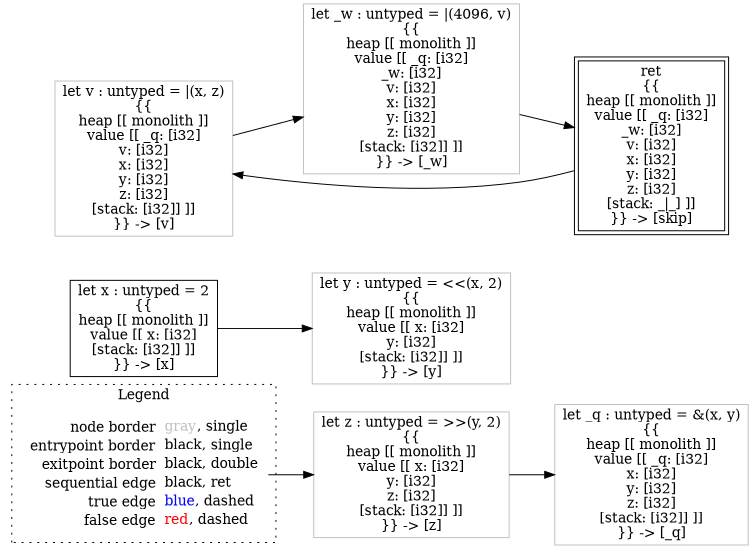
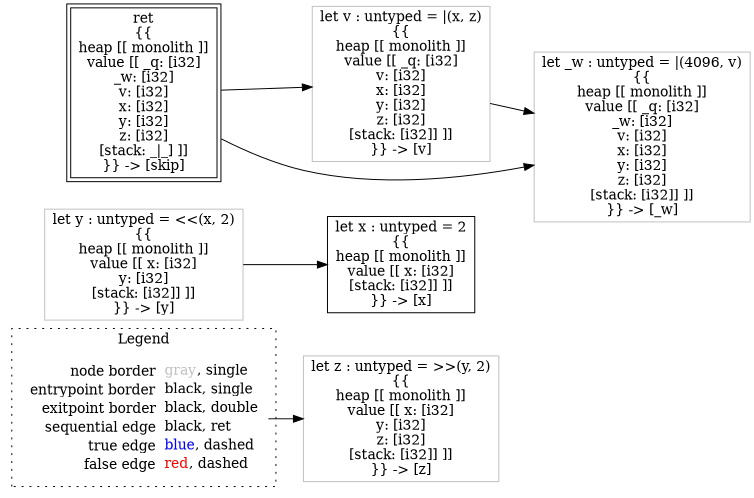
(542, 120) -> (370, 179)
(260, 328) -> (280, 265)
(652, 475) -> none
